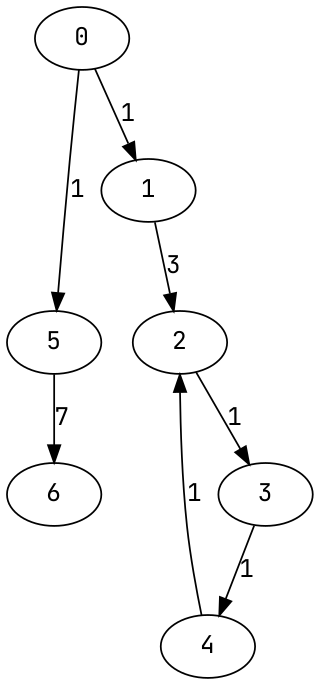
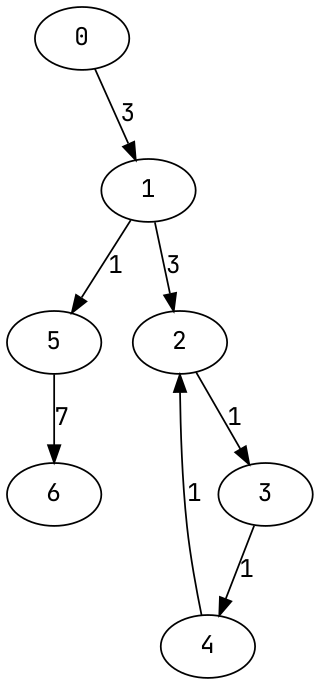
(128, 114) -> (128, 114)
(68, 181) -> (106, 259)
